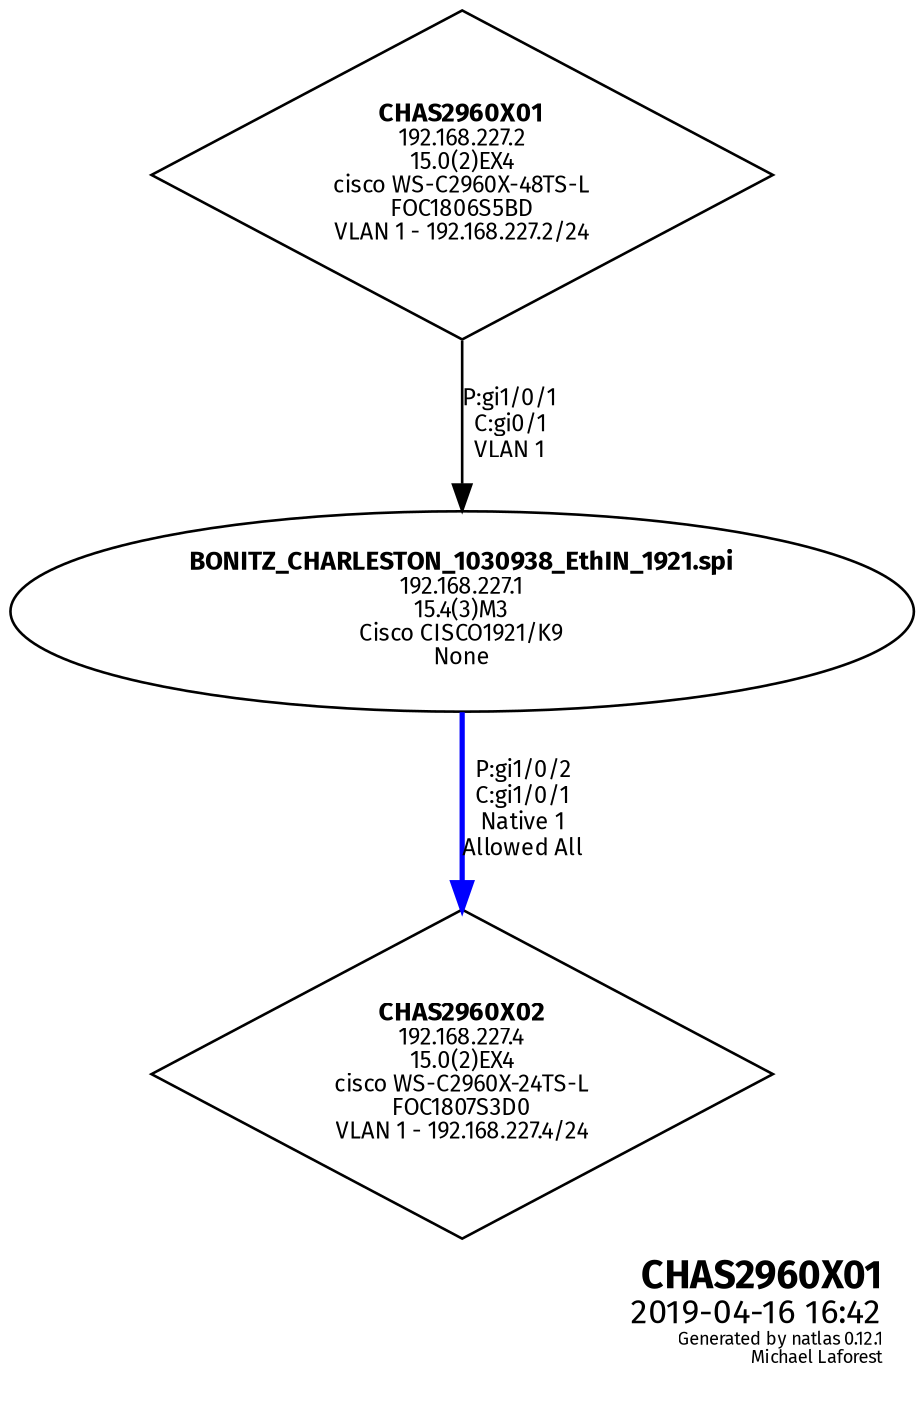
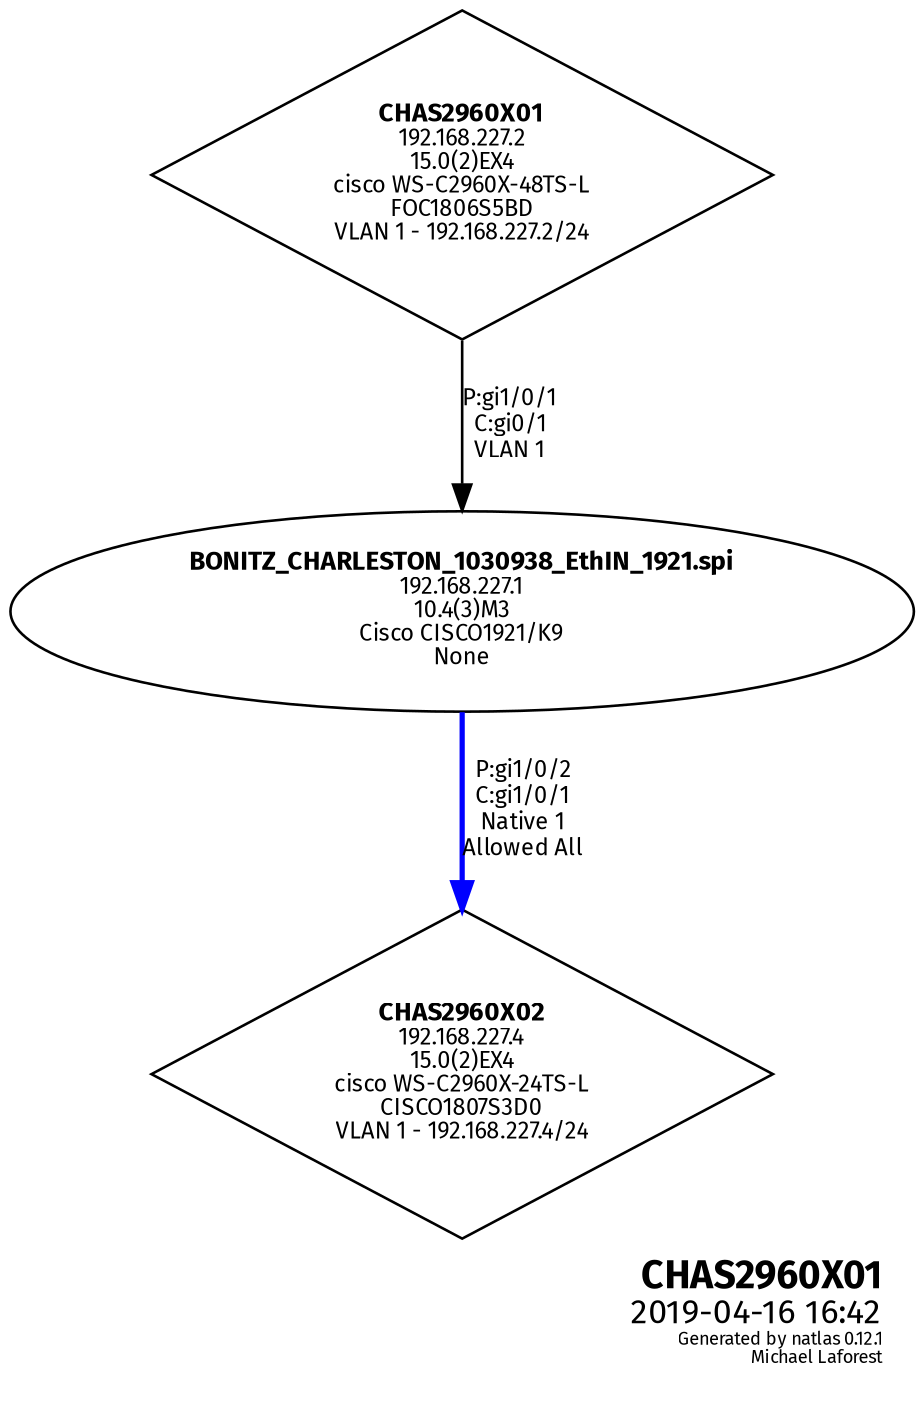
(462, 610) -> (462, 610)
(462, 1108) -> (462, 1108)
